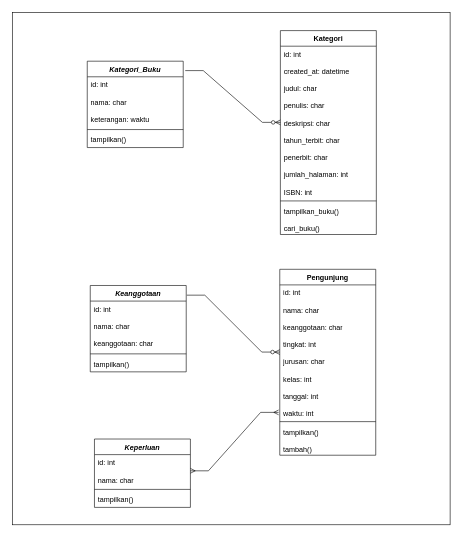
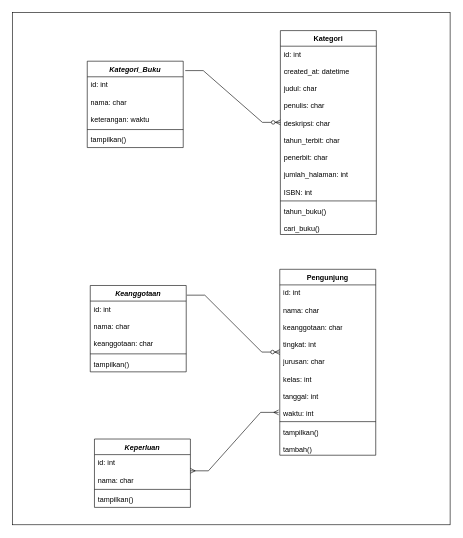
(314, 216) -> (308, 216)
